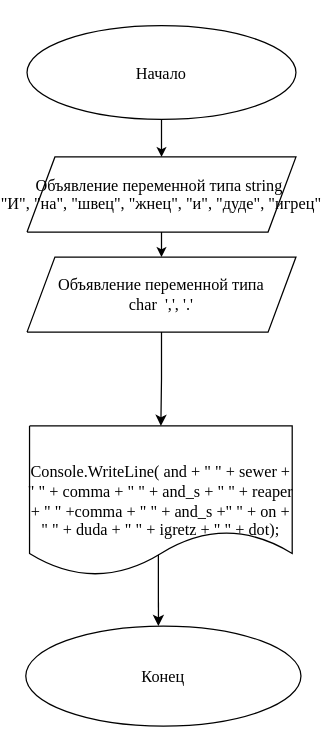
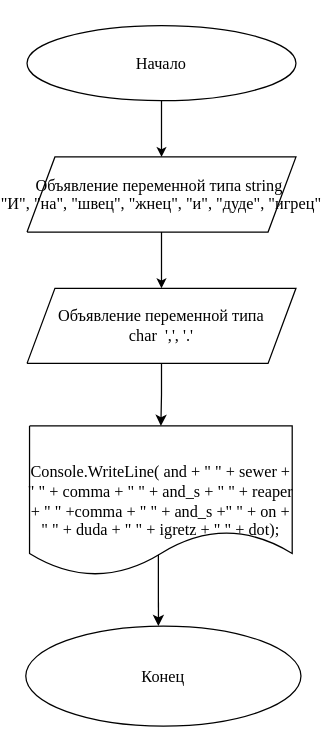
(161, 73) -> (161, 63)
(161, 294) -> (161, 326)
